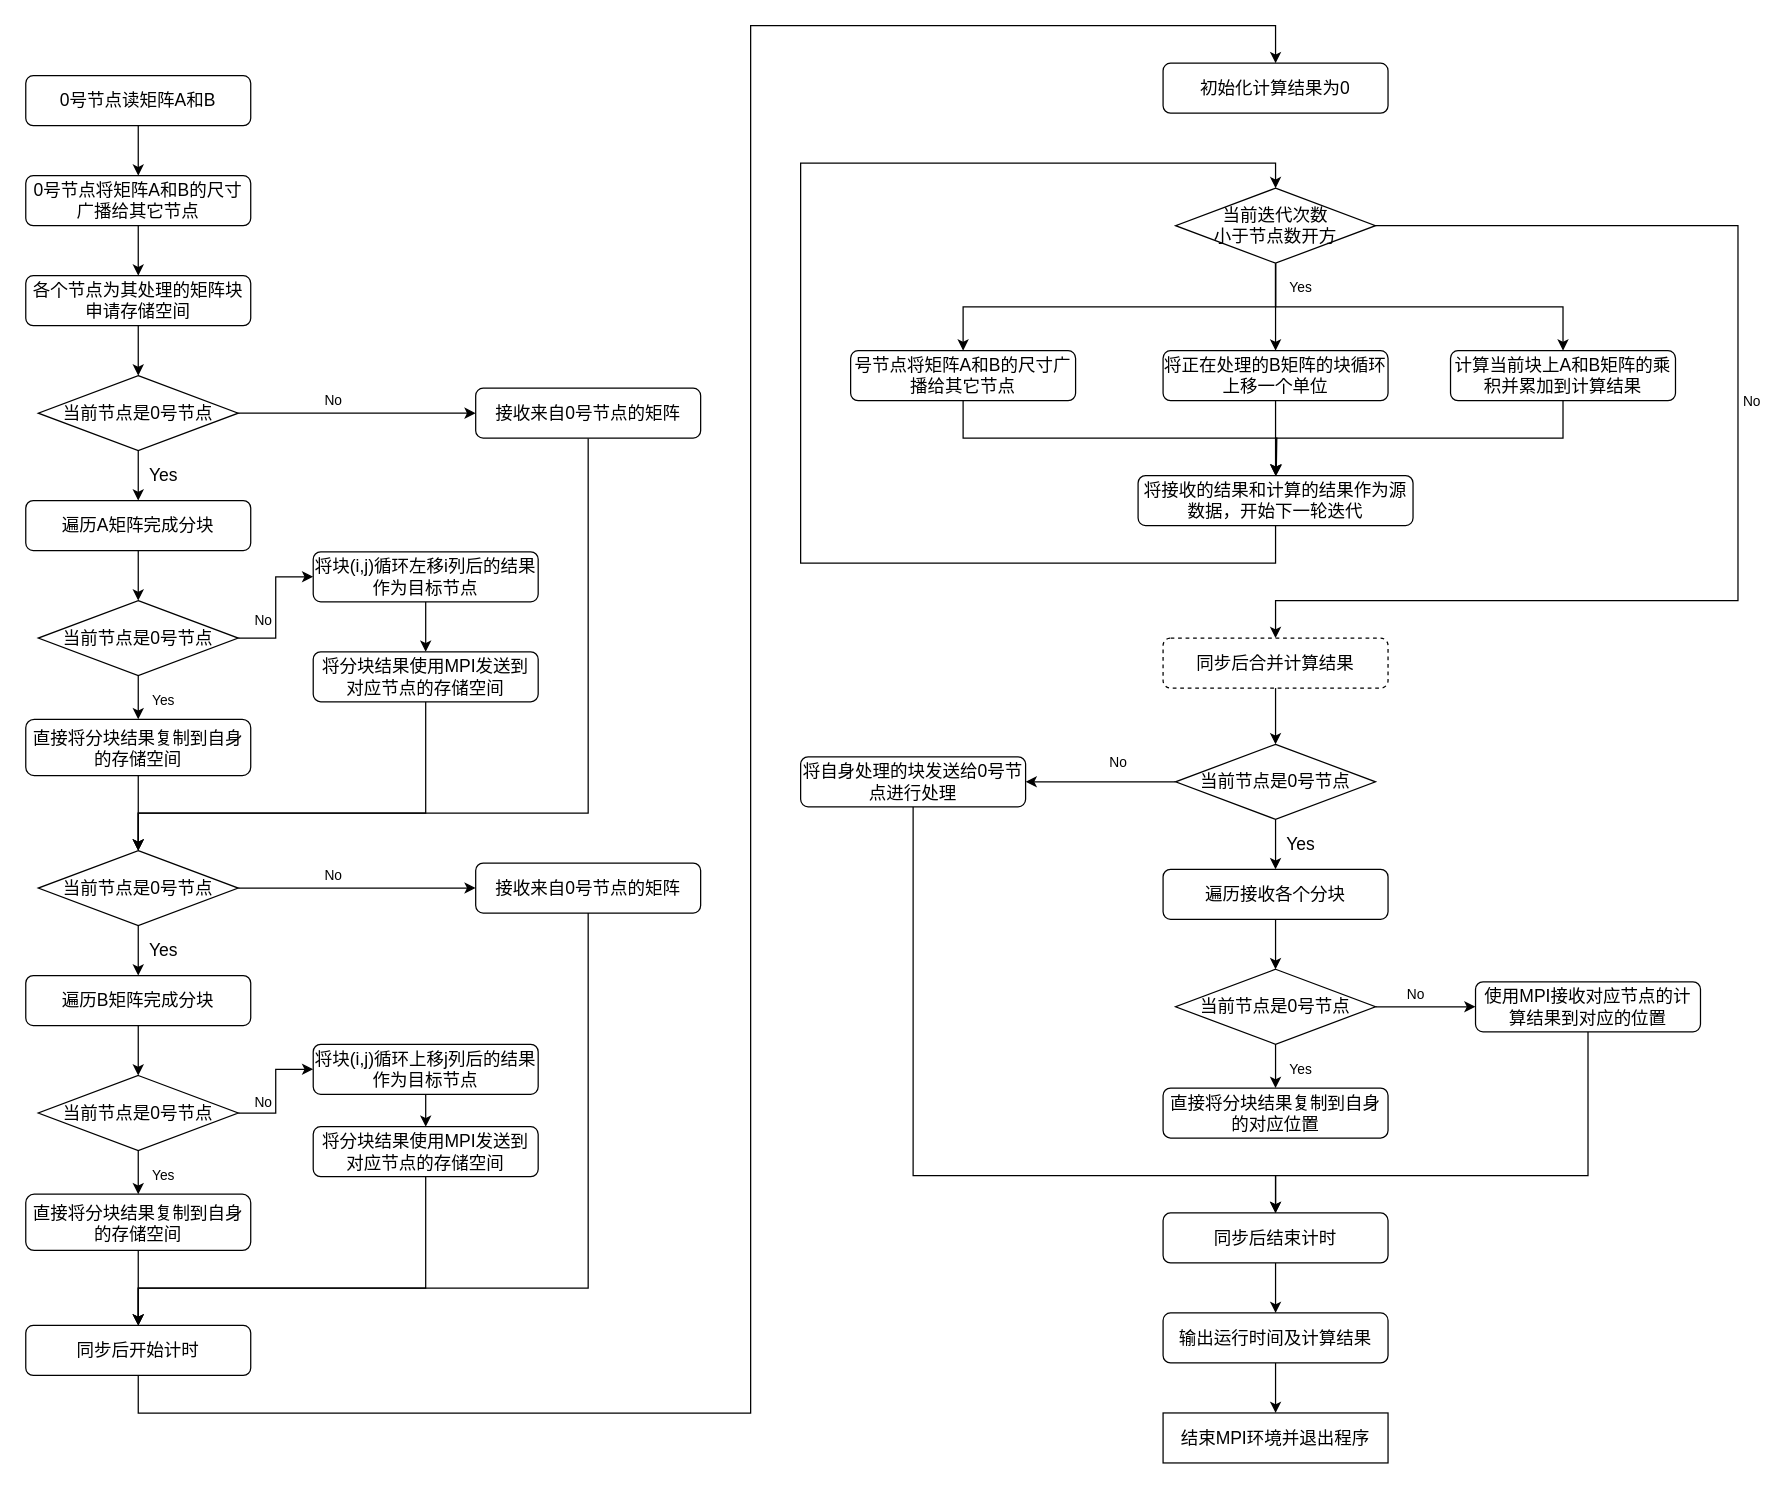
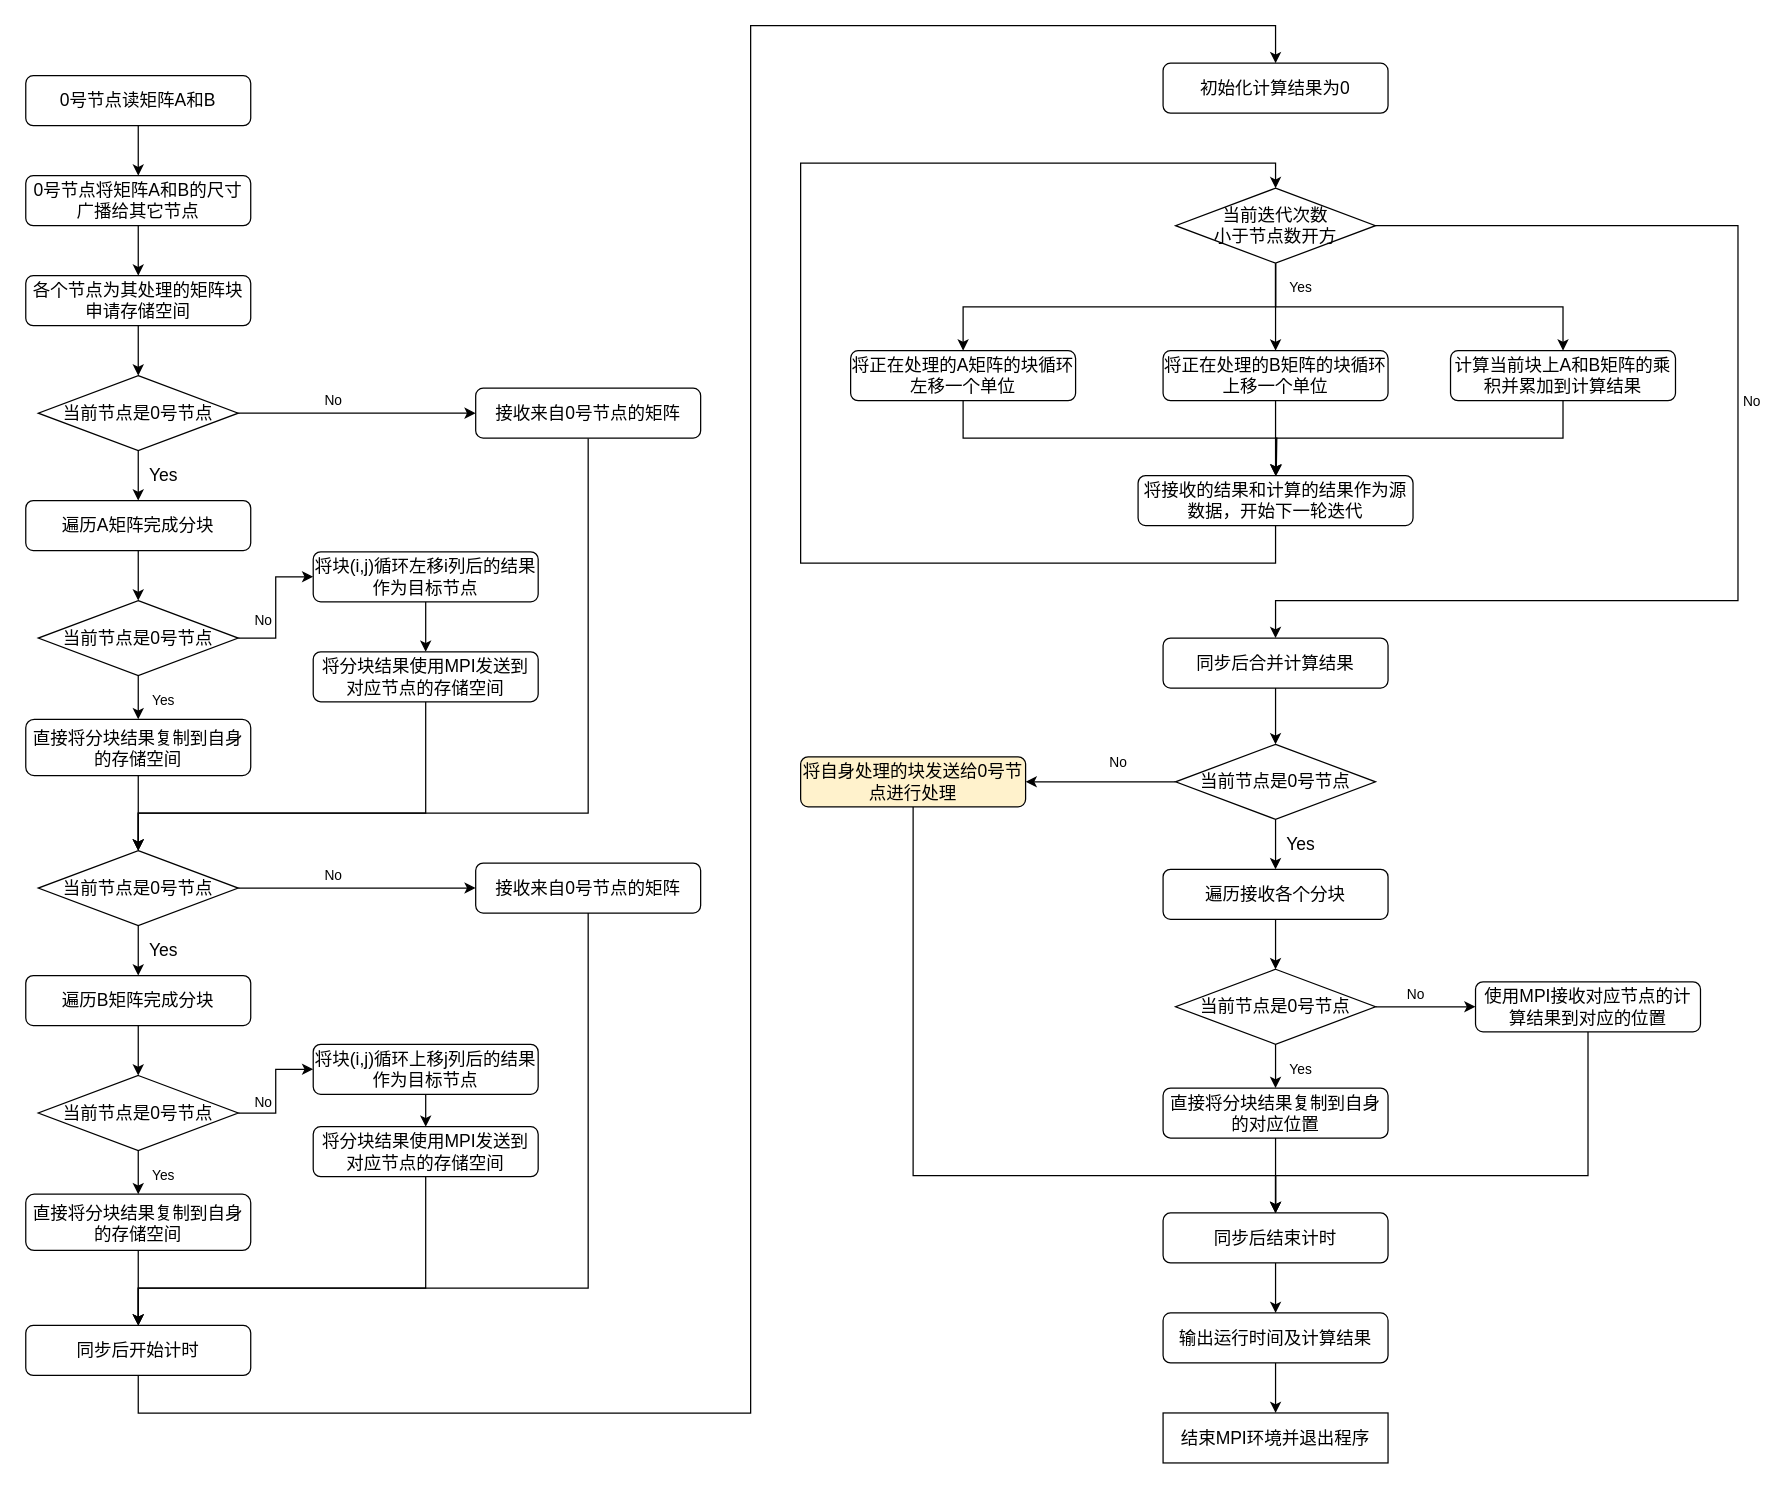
(963, 376) -> (963, 376)
(1276, 663) -> (1276, 663)
(913, 782) -> (913, 782)
none -> (1276, 1155)
